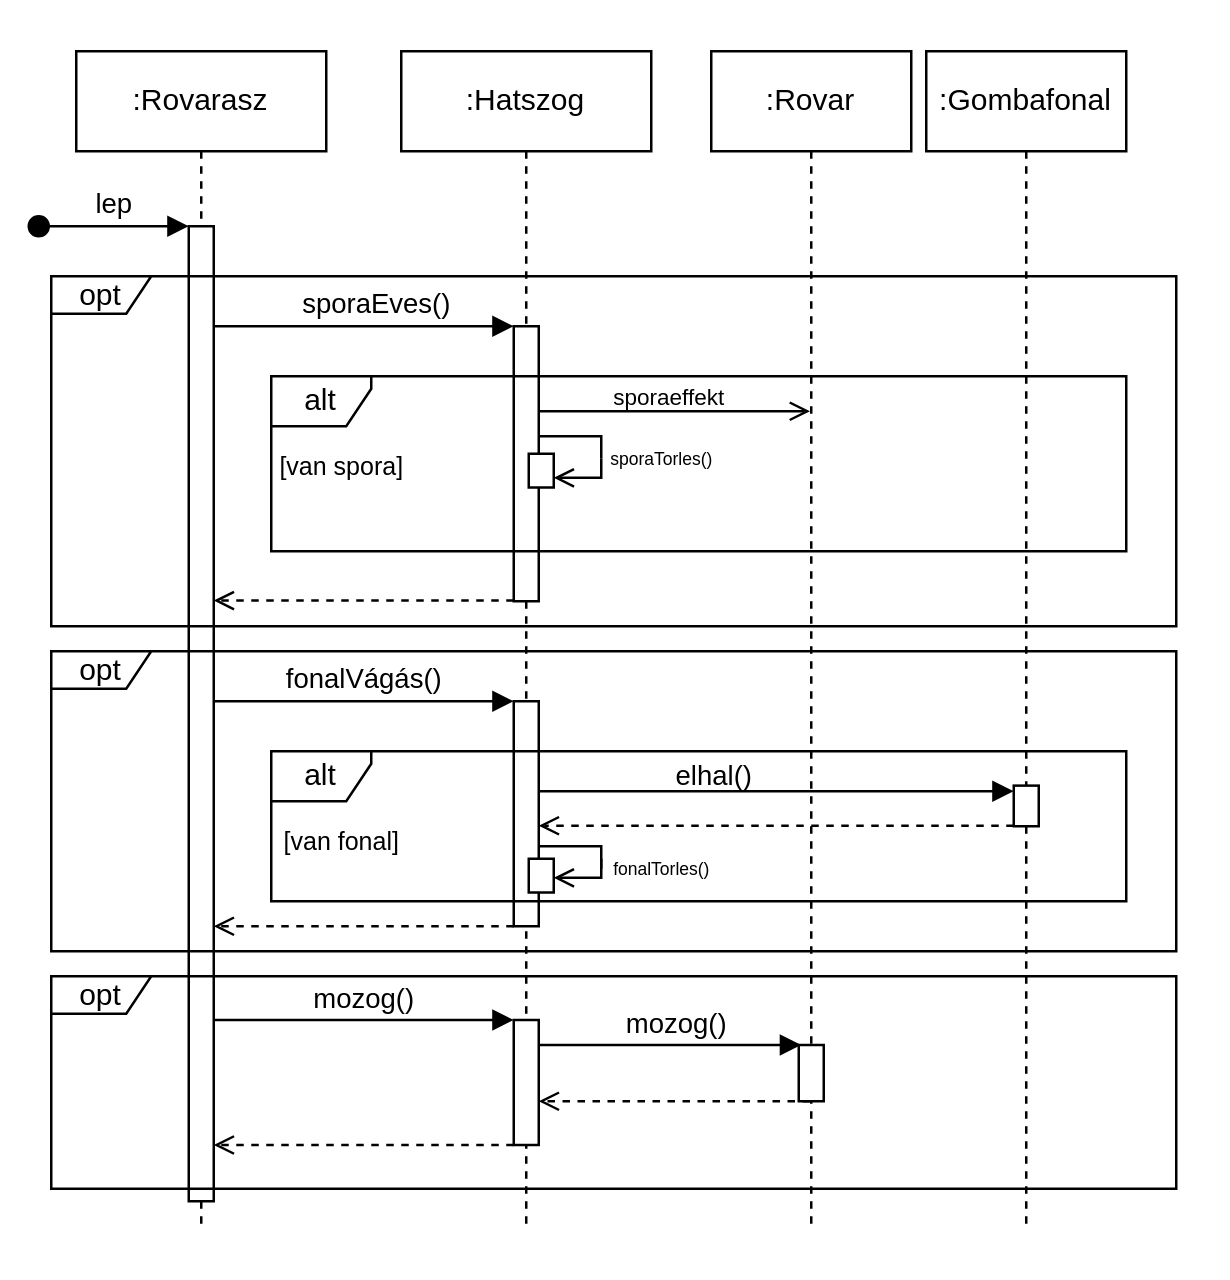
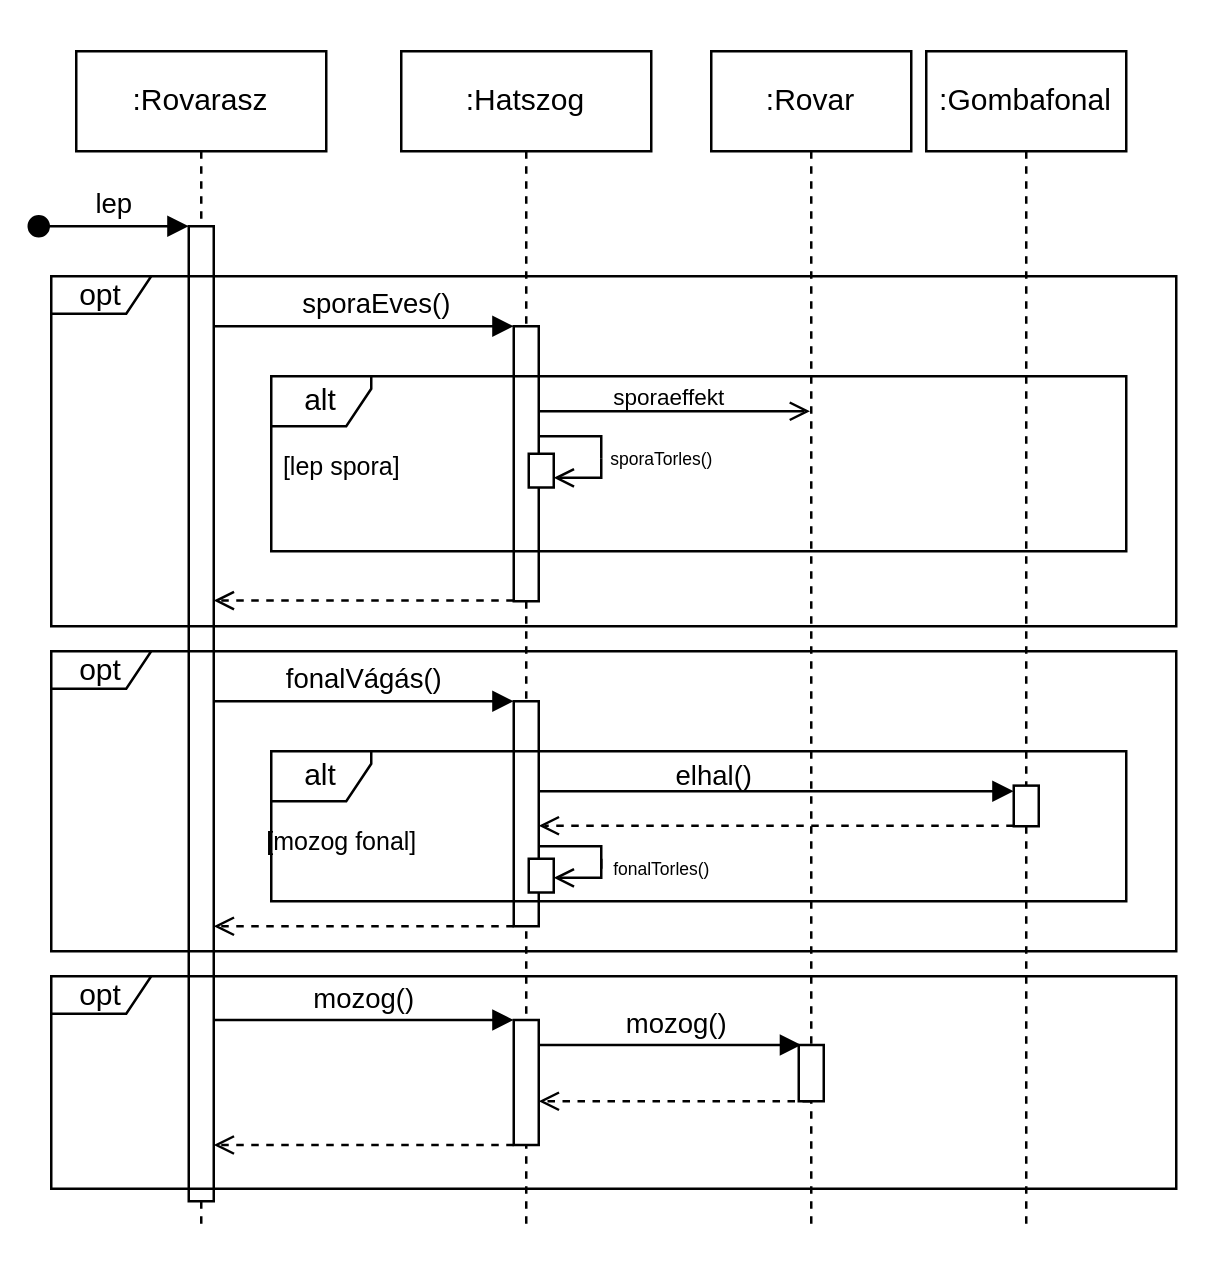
(343, 466) -> (343, 466)
(343, 841) -> (343, 841)
